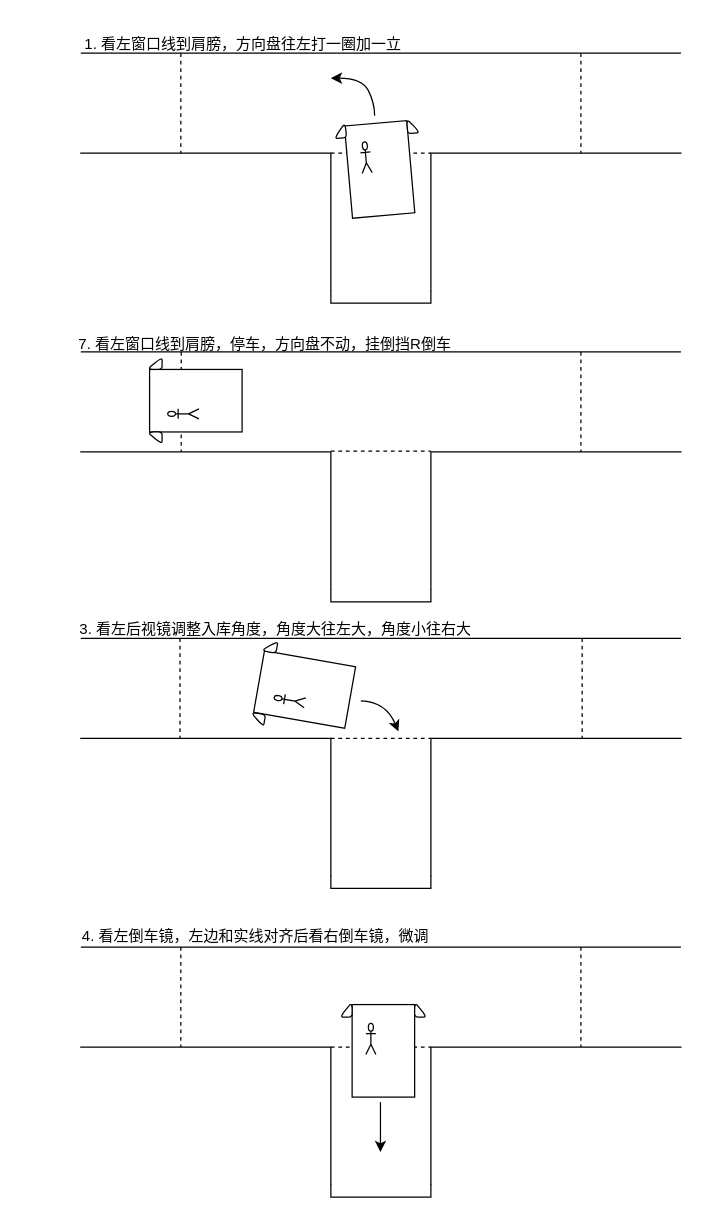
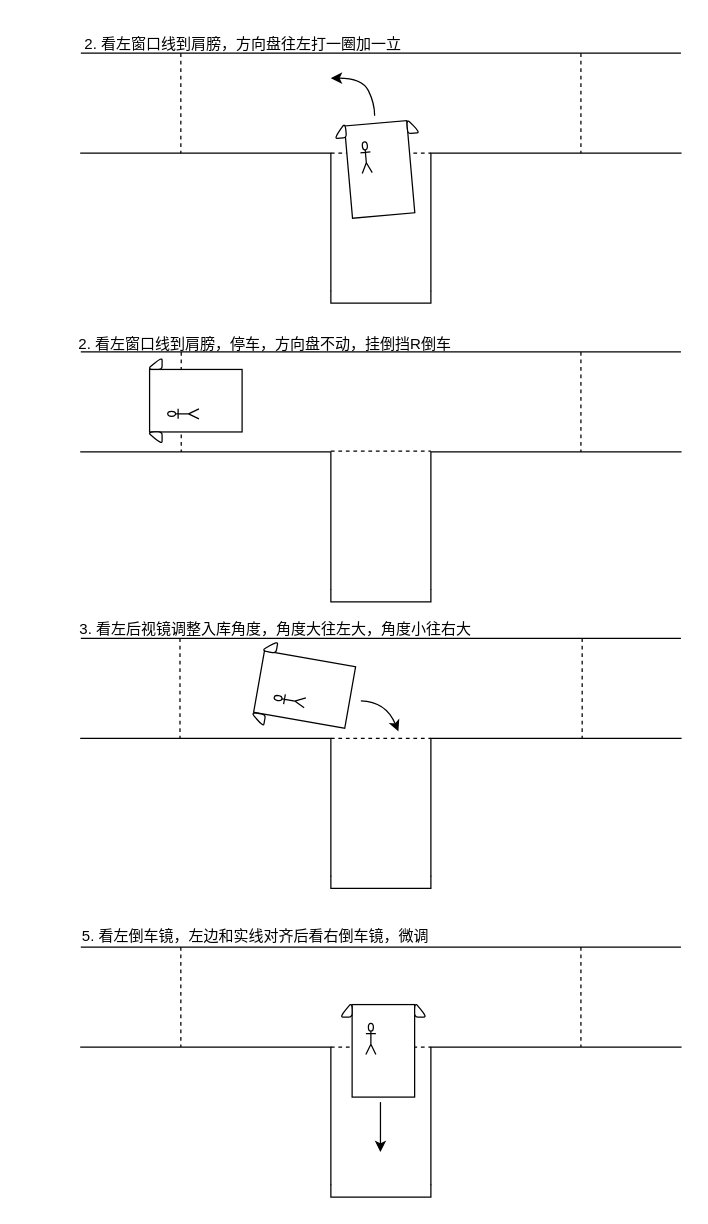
(243, 44) -> (243, 44)
(265, 344) -> (265, 344)
(256, 937) -> (256, 937)
